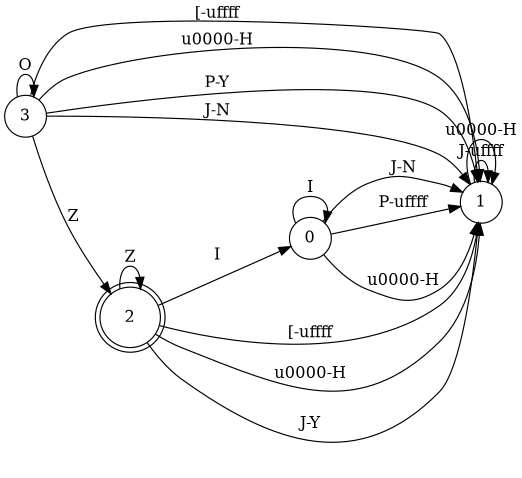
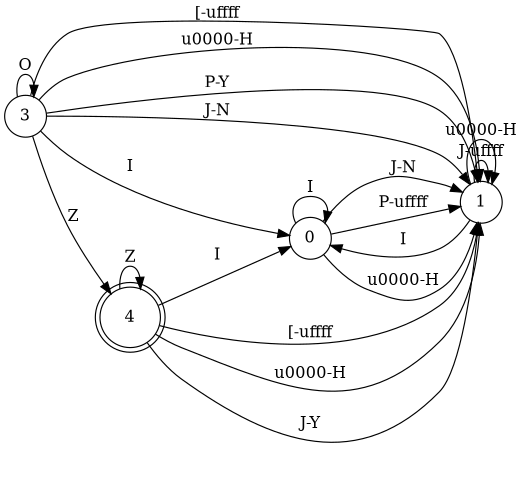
none -> (152, 199)
none -> (412, 256)
(130, 317) -> (130, 317)
